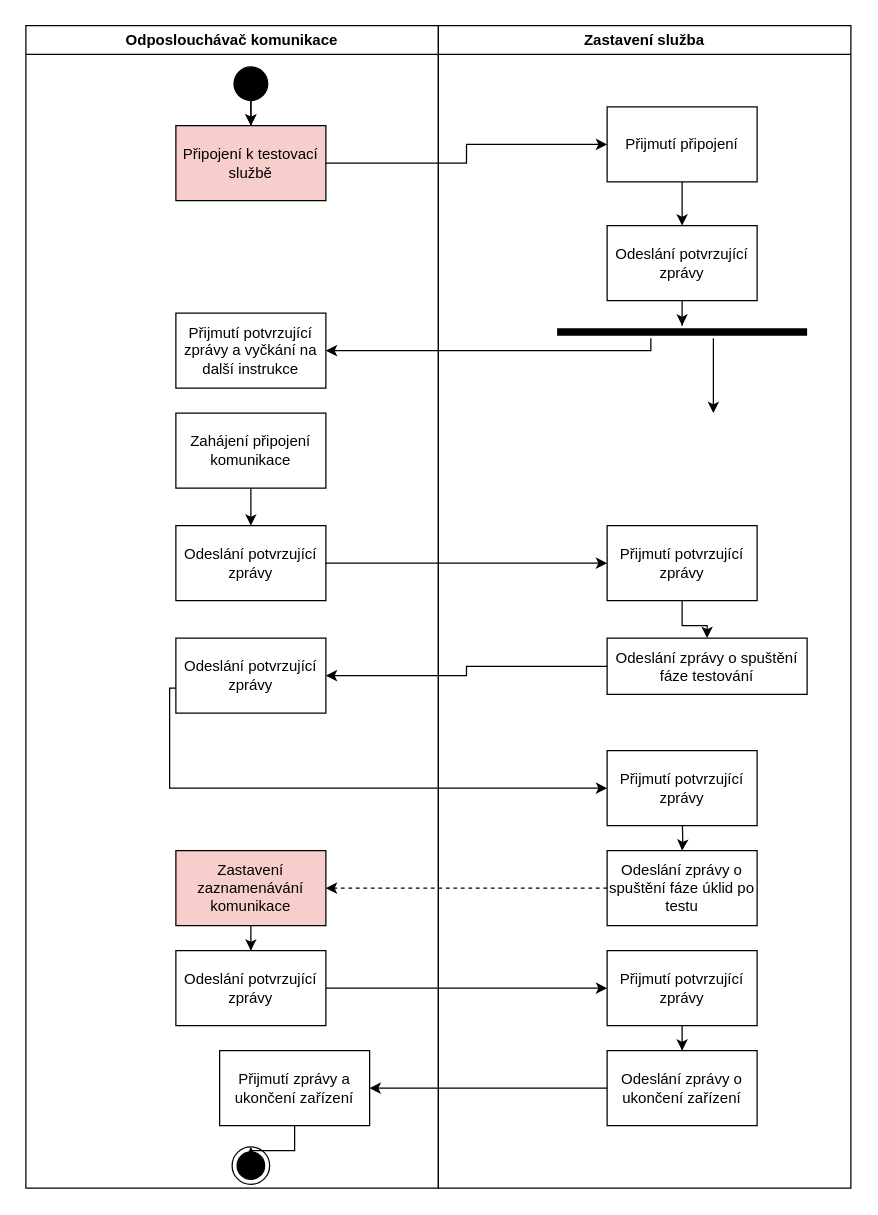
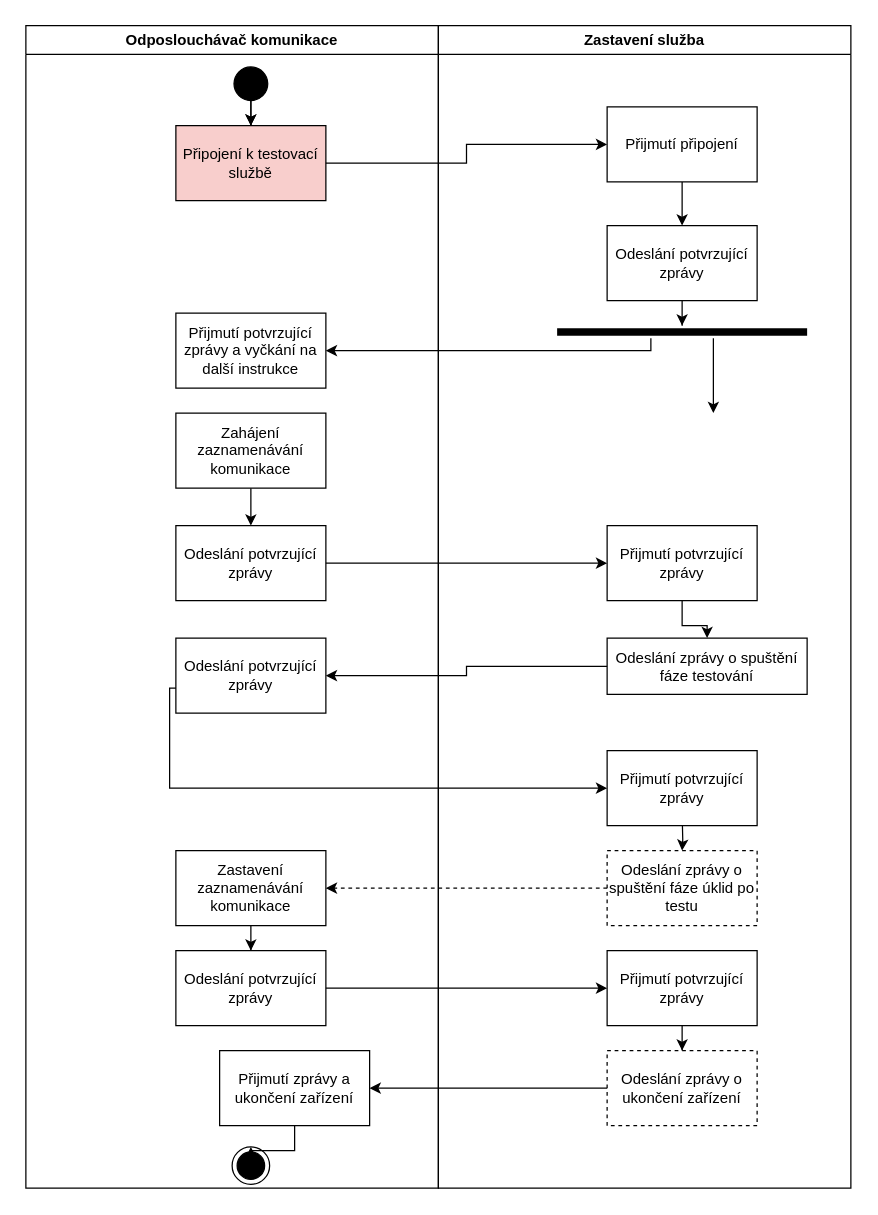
(251, 451) -> (251, 451)
(251, 888) -> (251, 888)
(682, 888) -> (682, 888)
(682, 1088) -> (682, 1088)
